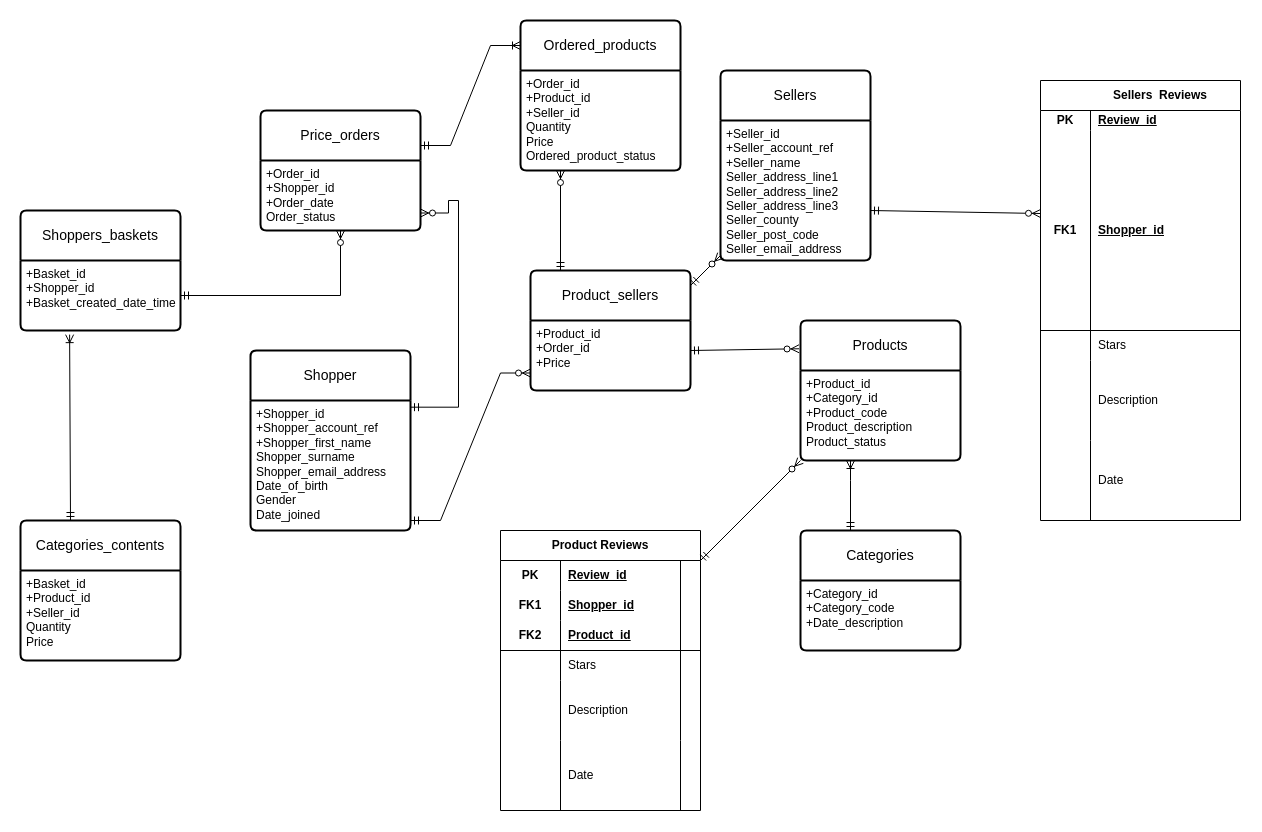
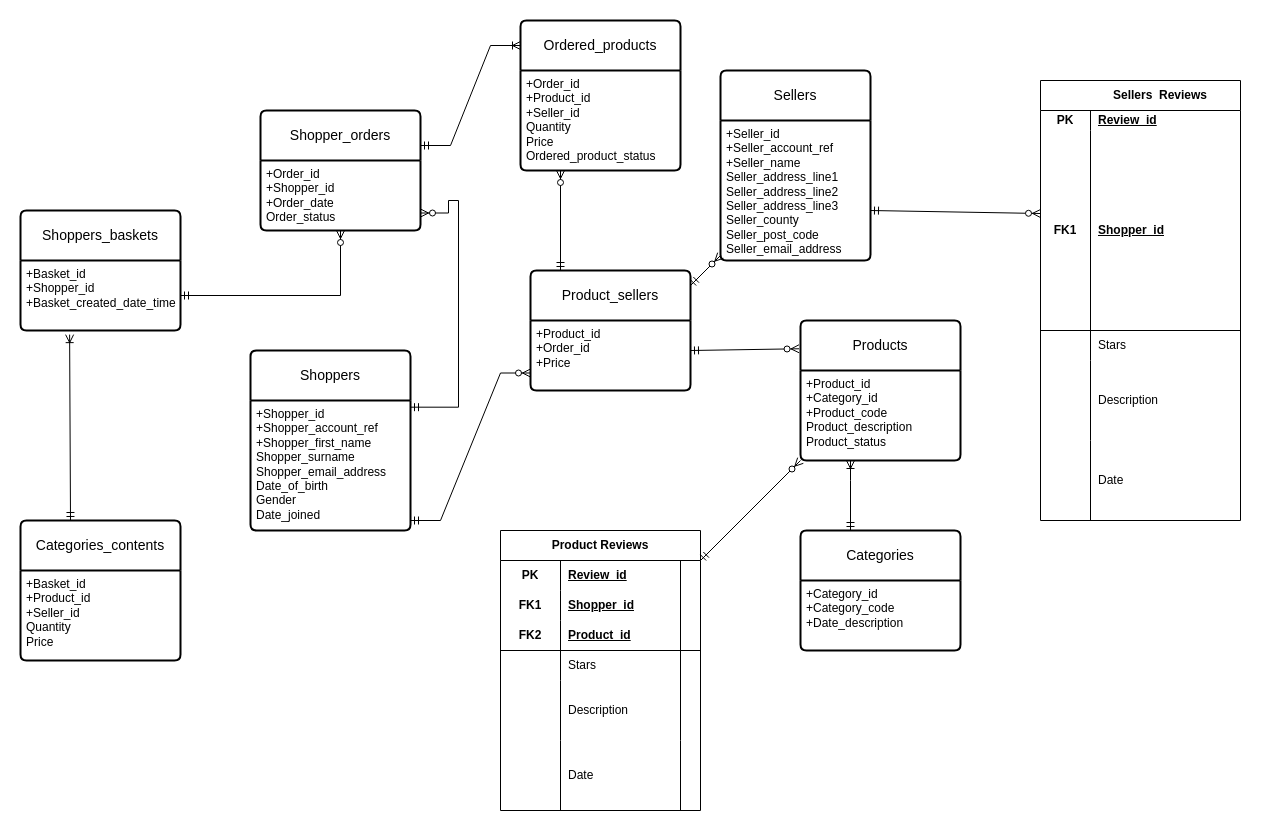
(341, 136) -> (341, 136)
(331, 376) -> (331, 376)
